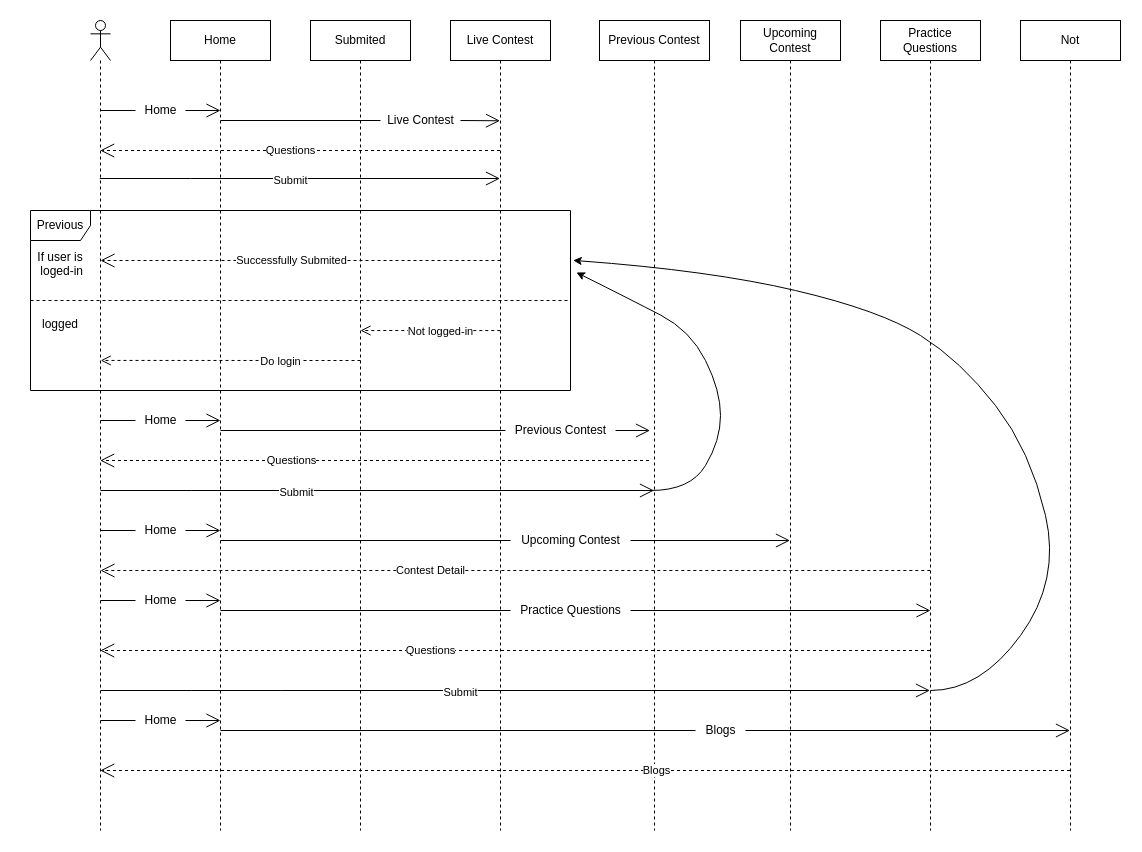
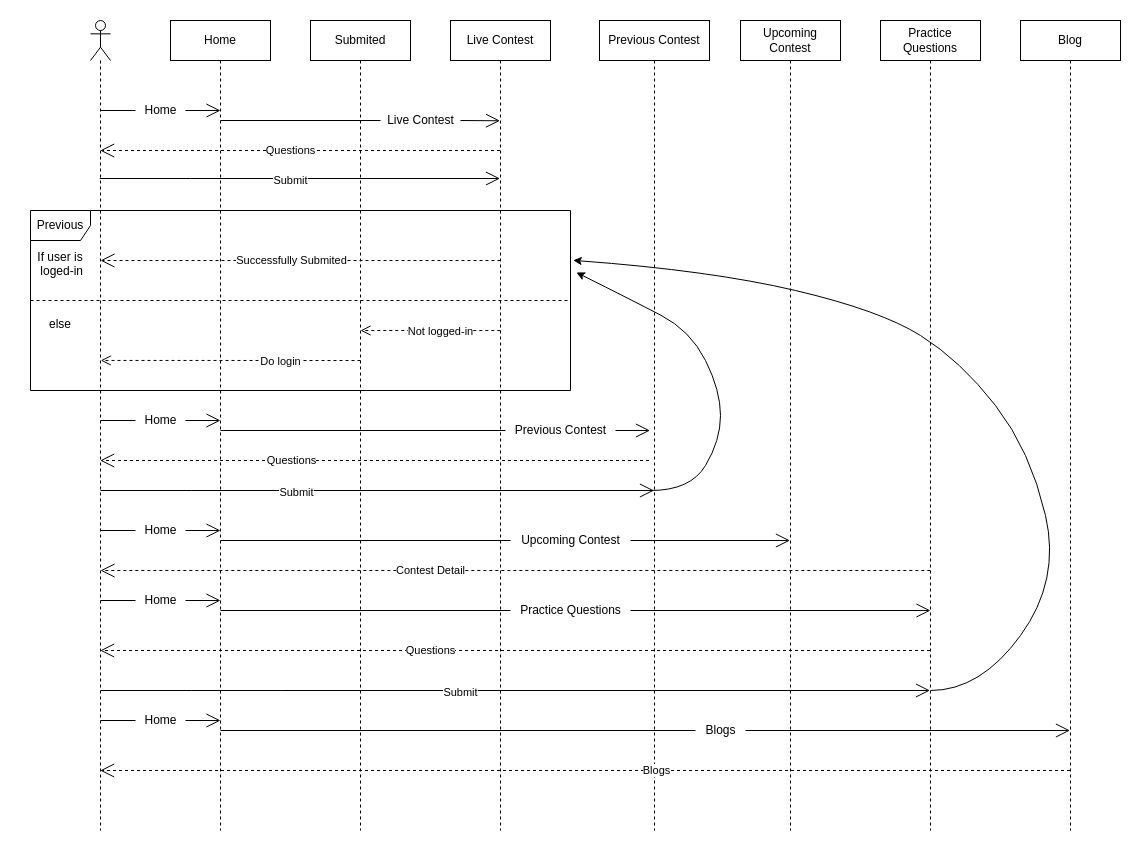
(1071, 41) -> (1071, 41)
(60, 324) -> (60, 324)
